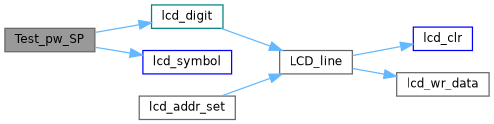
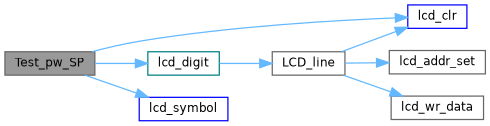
none -> (243, 28)
(245, 87) -> (361, 63)
